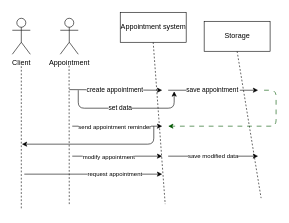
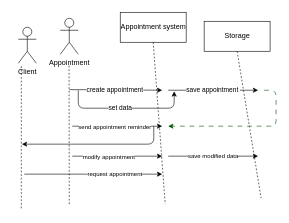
(21, 36) -> (27, 45)
